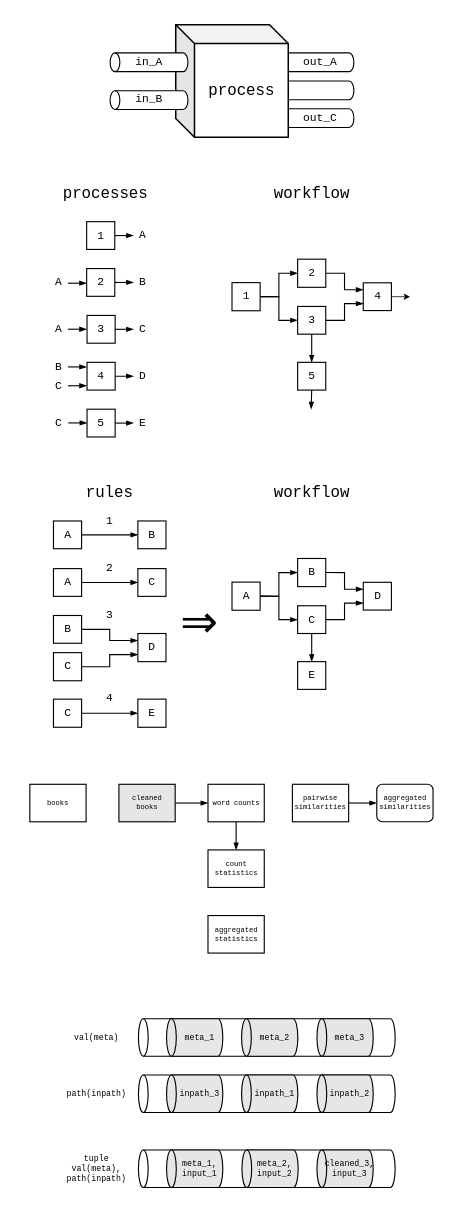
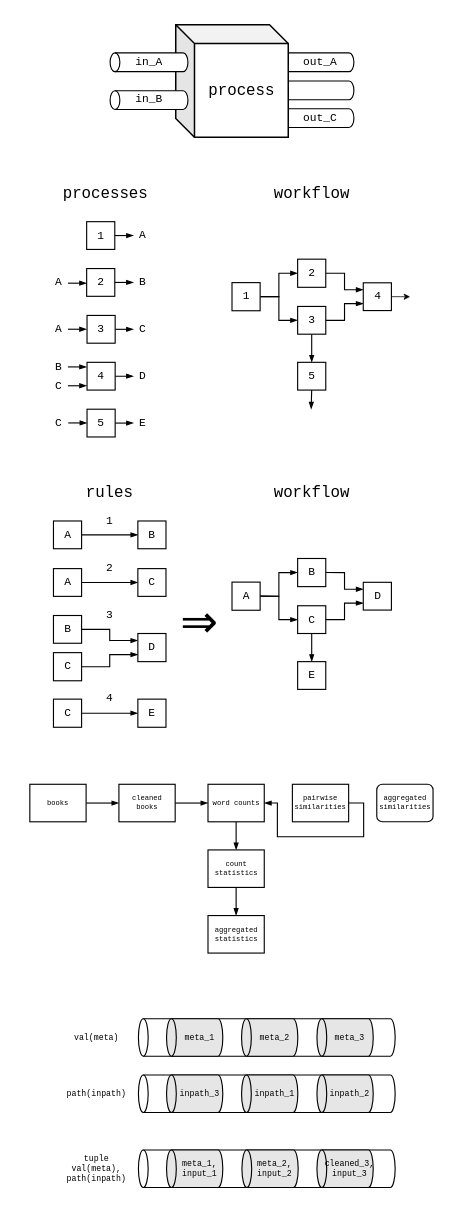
none -> (98, 803)
(147, 803) -> (147, 803)
(365, 803) -> (318, 837)
none -> (236, 897)
